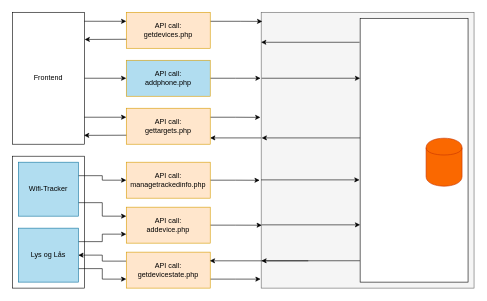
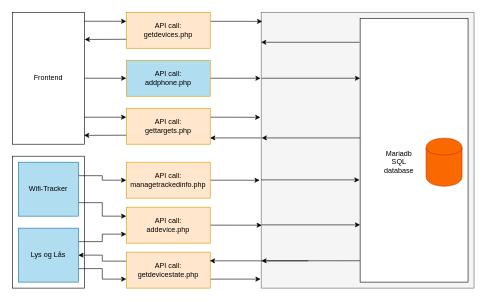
none -> (399, 162)
